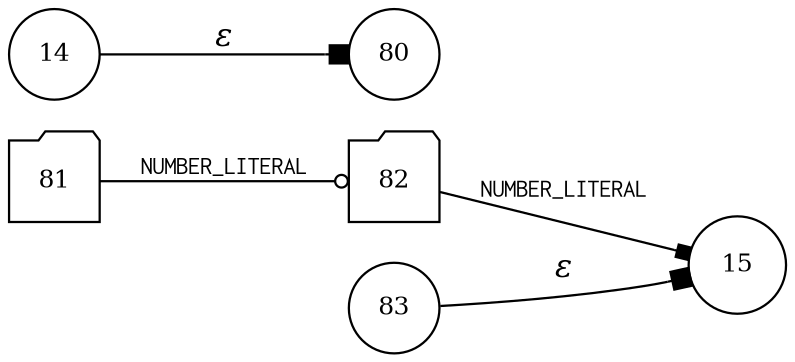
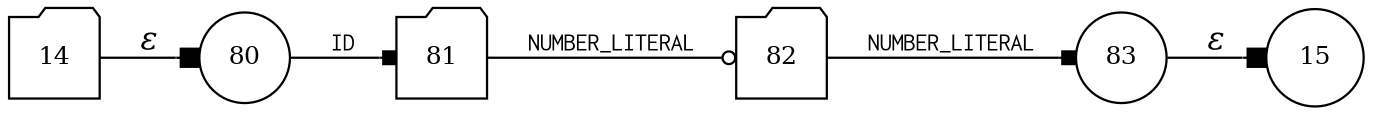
(54, 54) -> (54, 58)
none -> (335, 58)
(557, 221) -> (943, 58)
